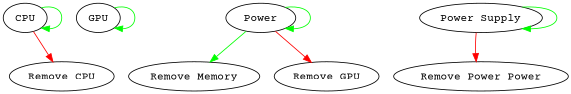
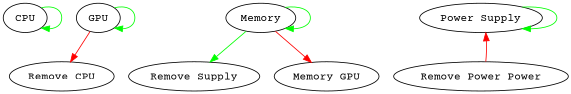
(261, 18) -> (261, 18)
(41, 43) -> (82, 43)
(476, 43) -> (486, 51)
(194, 76) -> (194, 76)
(327, 76) -> (327, 76)
